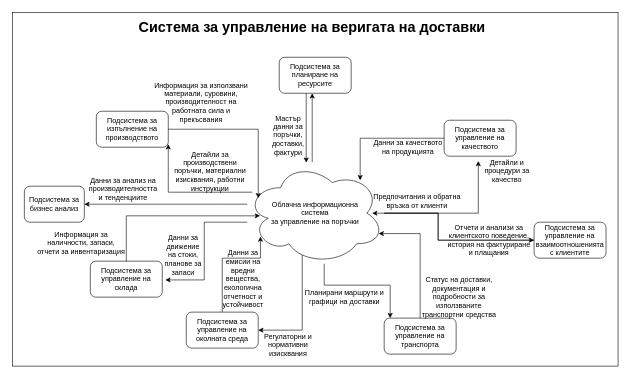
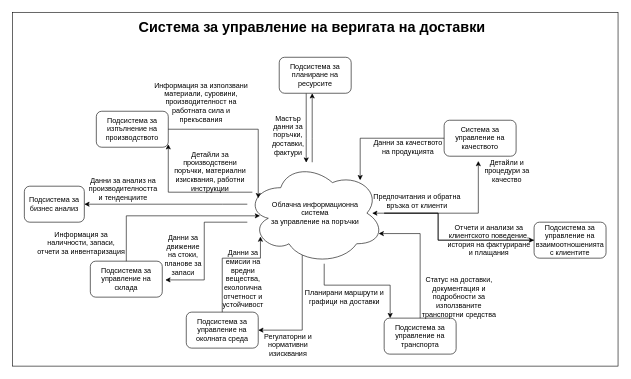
(480, 138) -> (480, 138)
